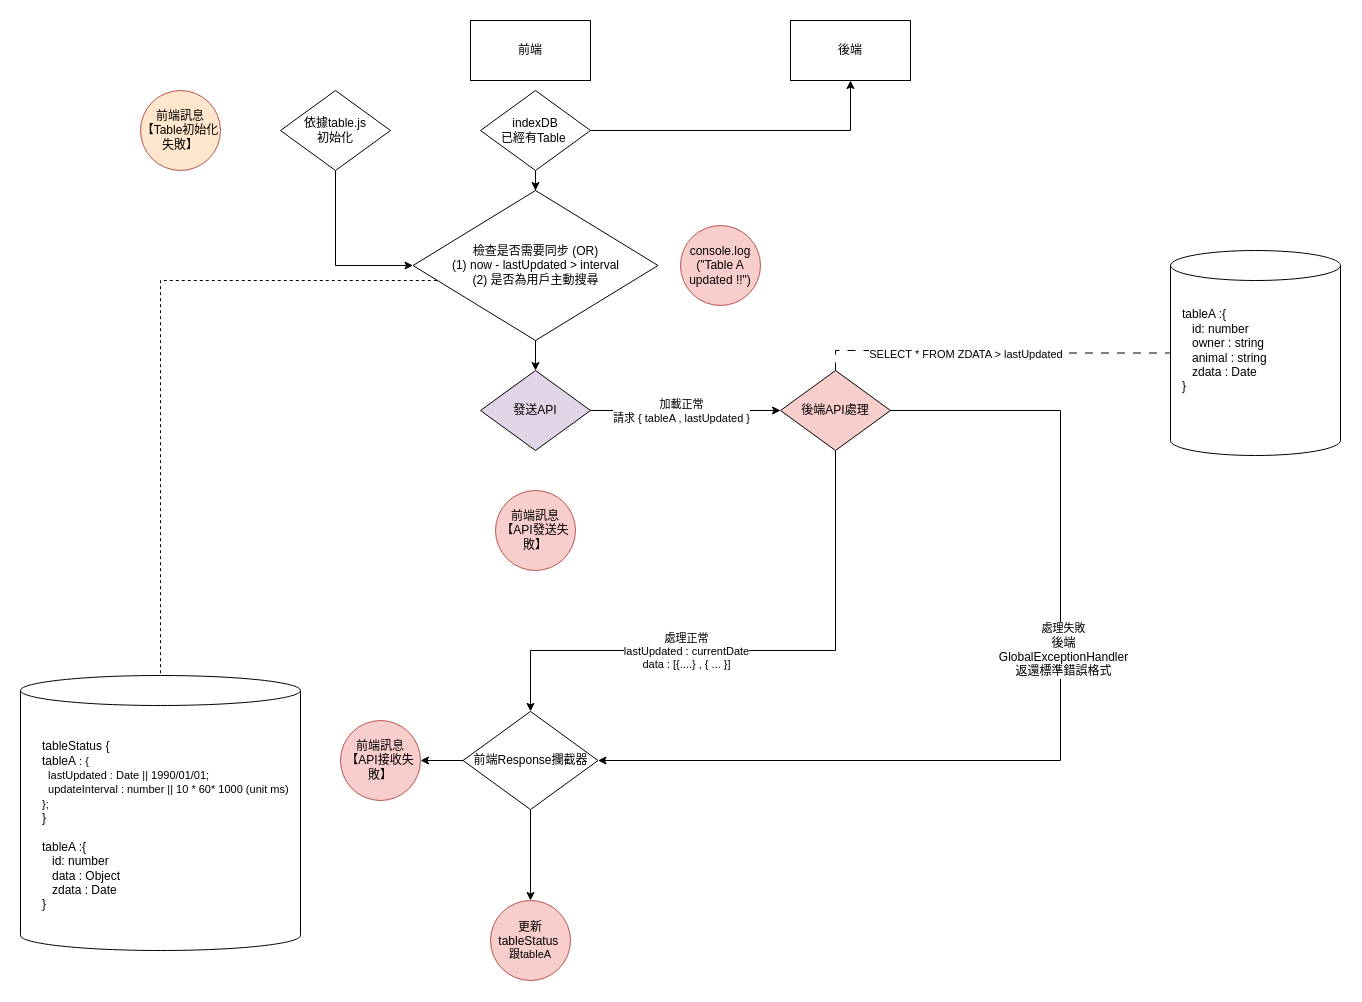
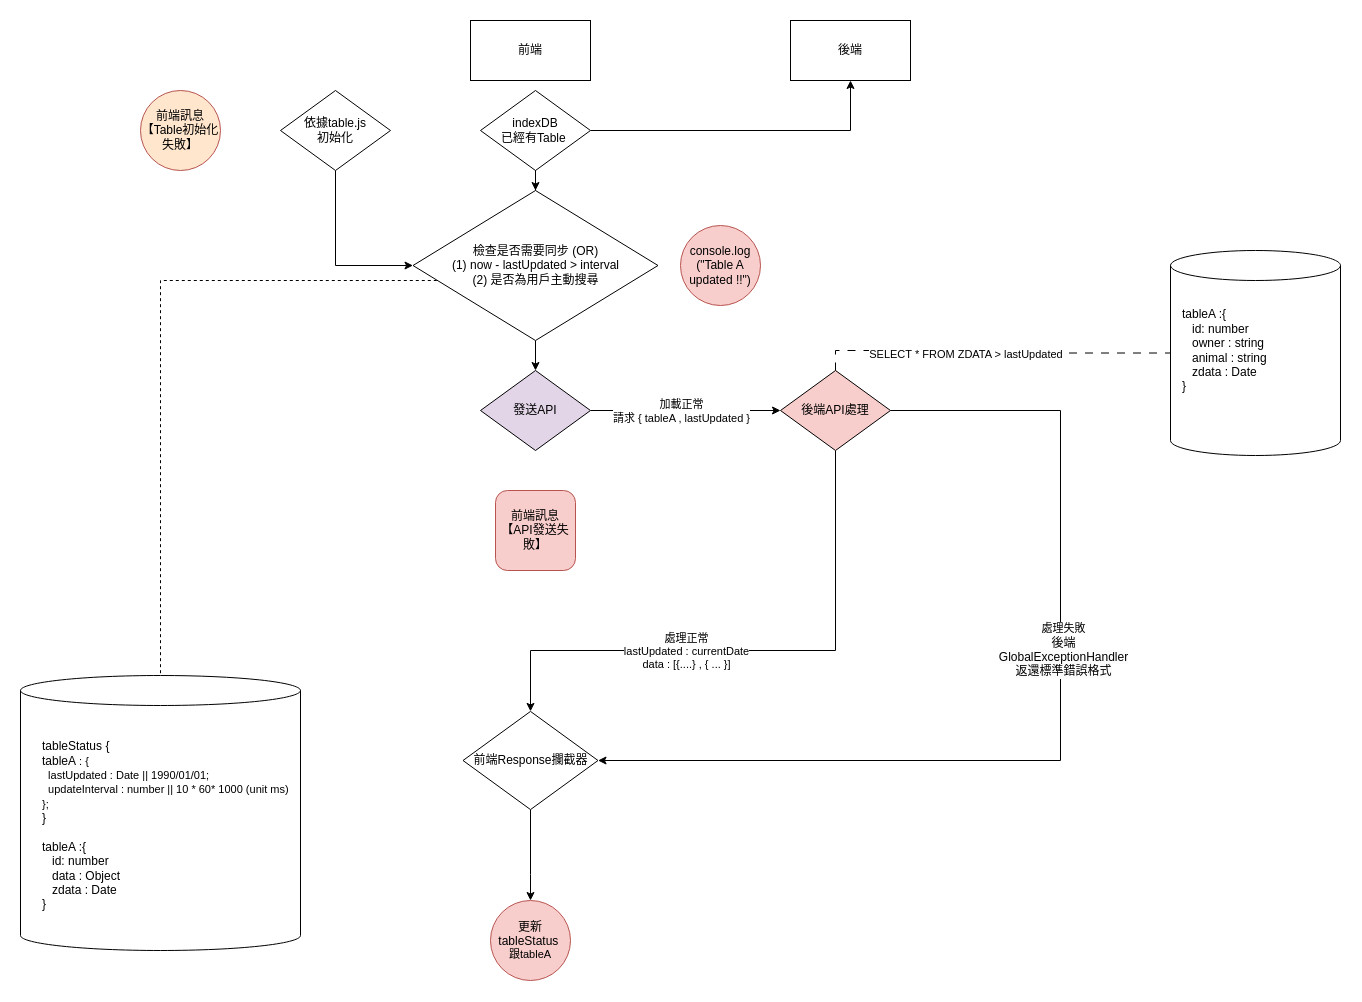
(536, 531) -> (536, 531)
(381, 761) -> none
(445, 761) -> none
